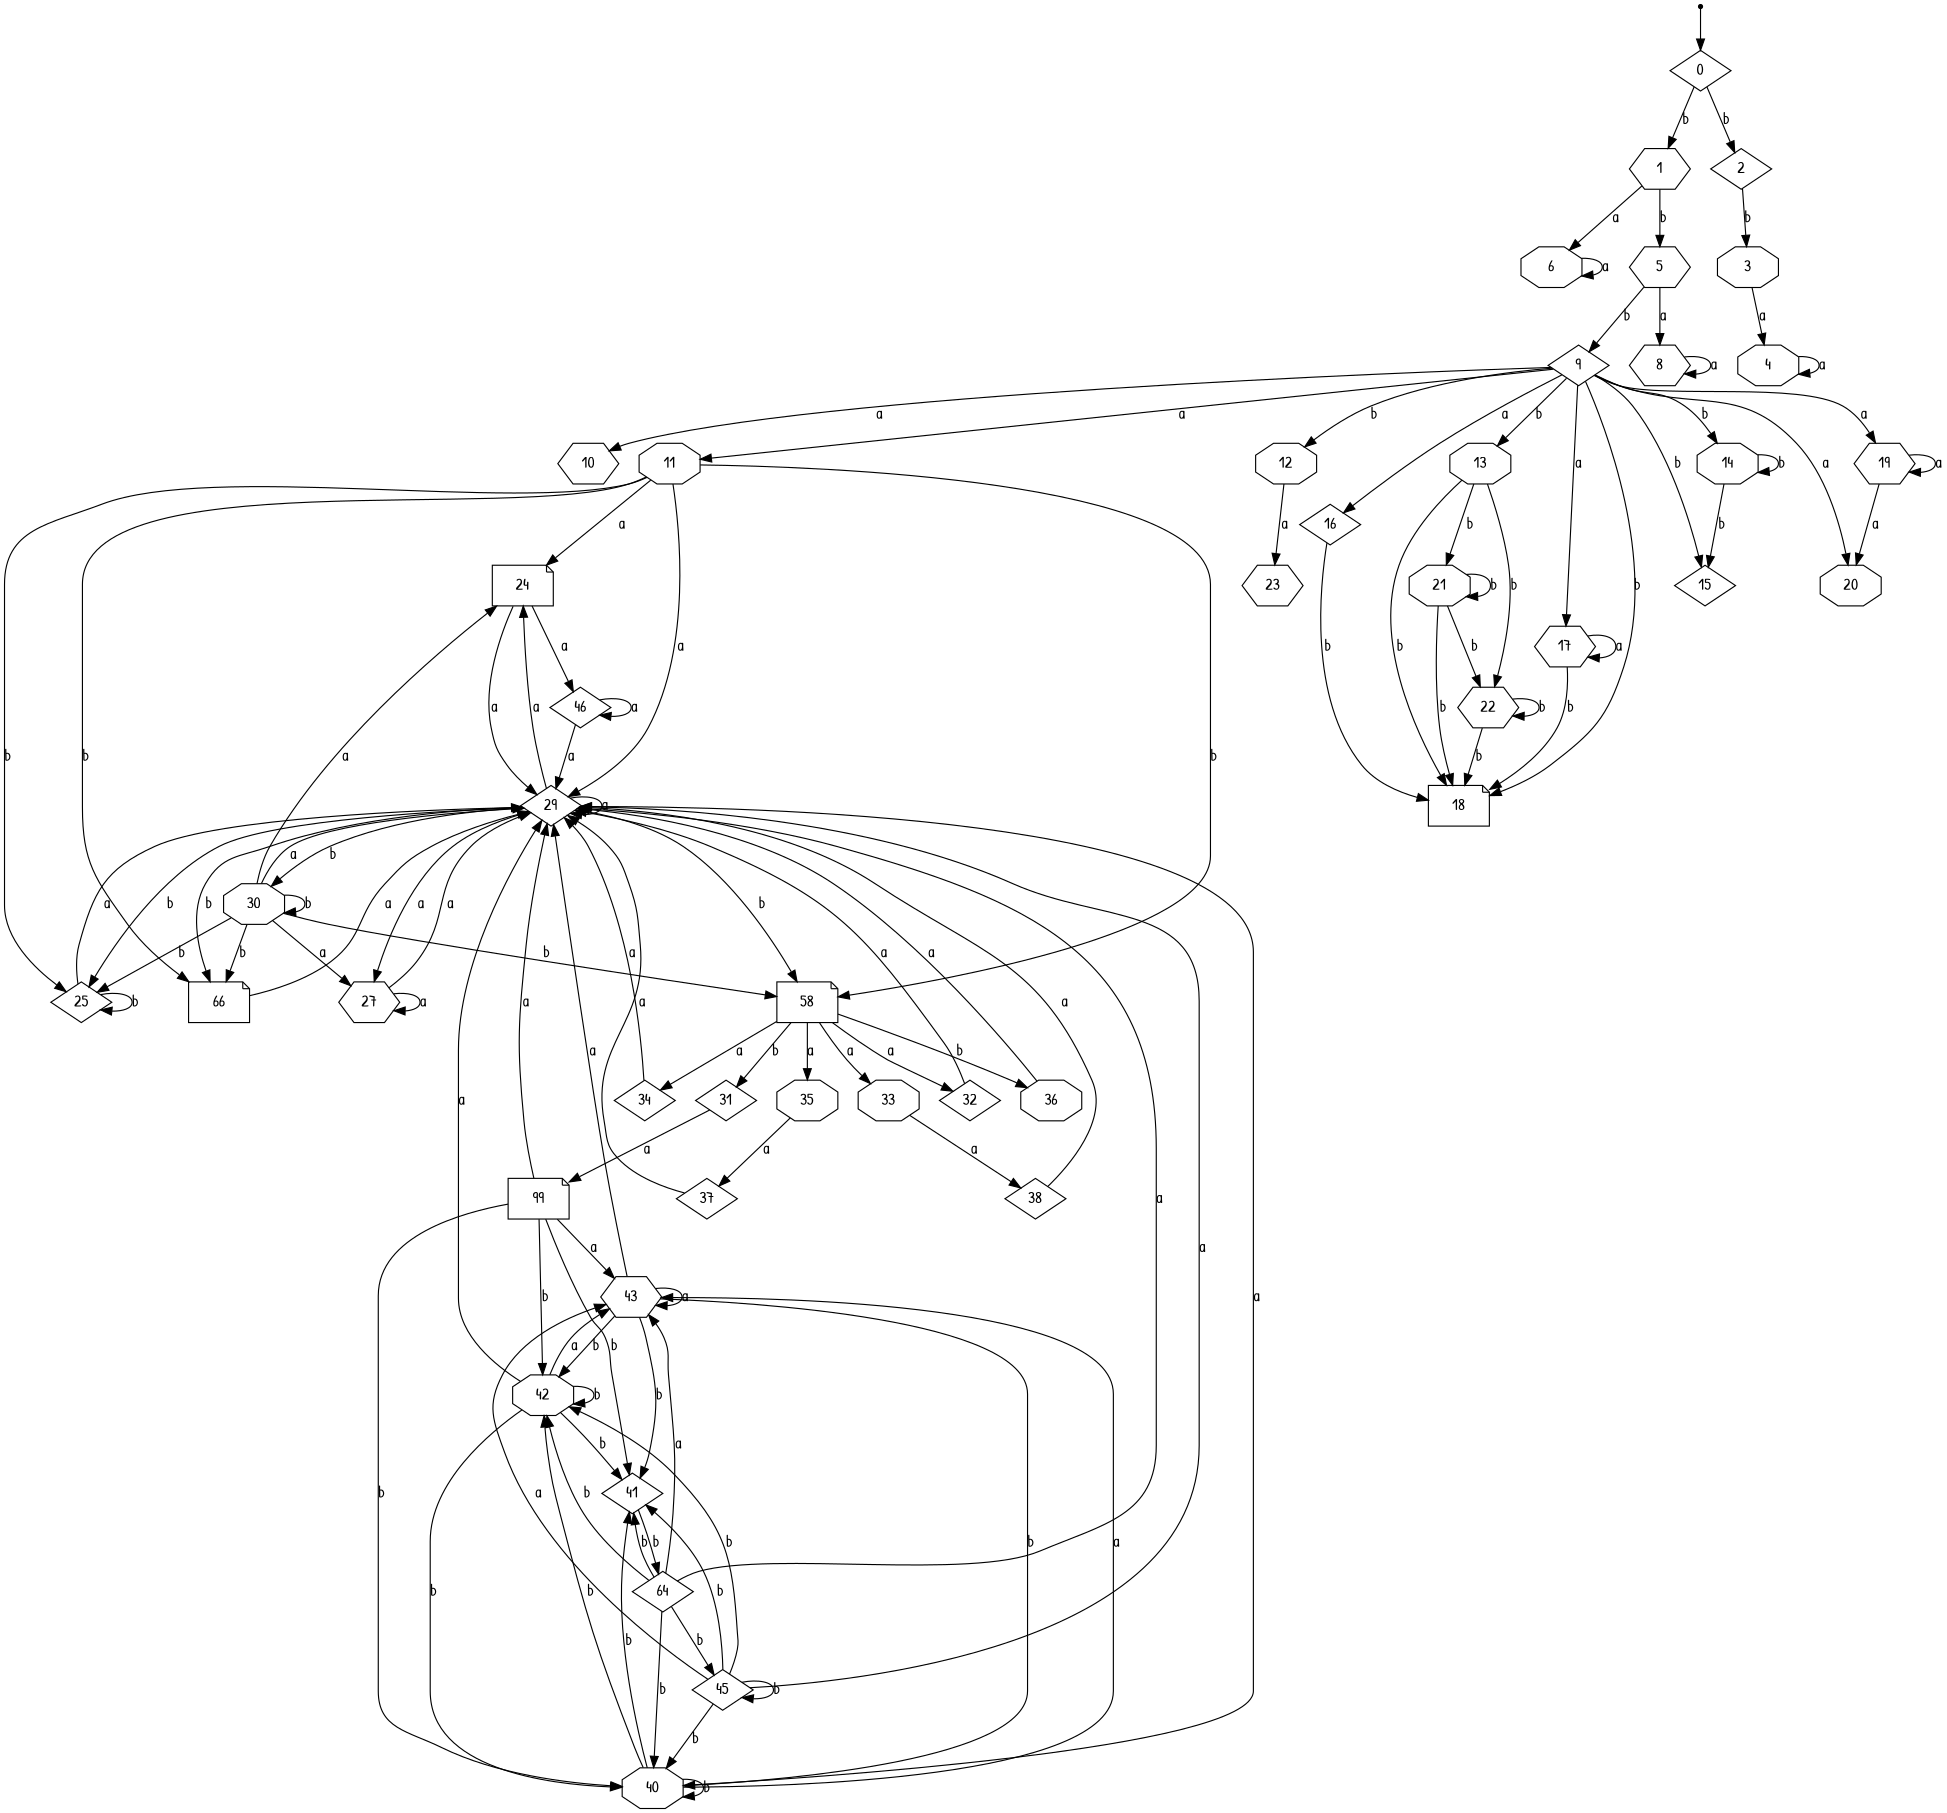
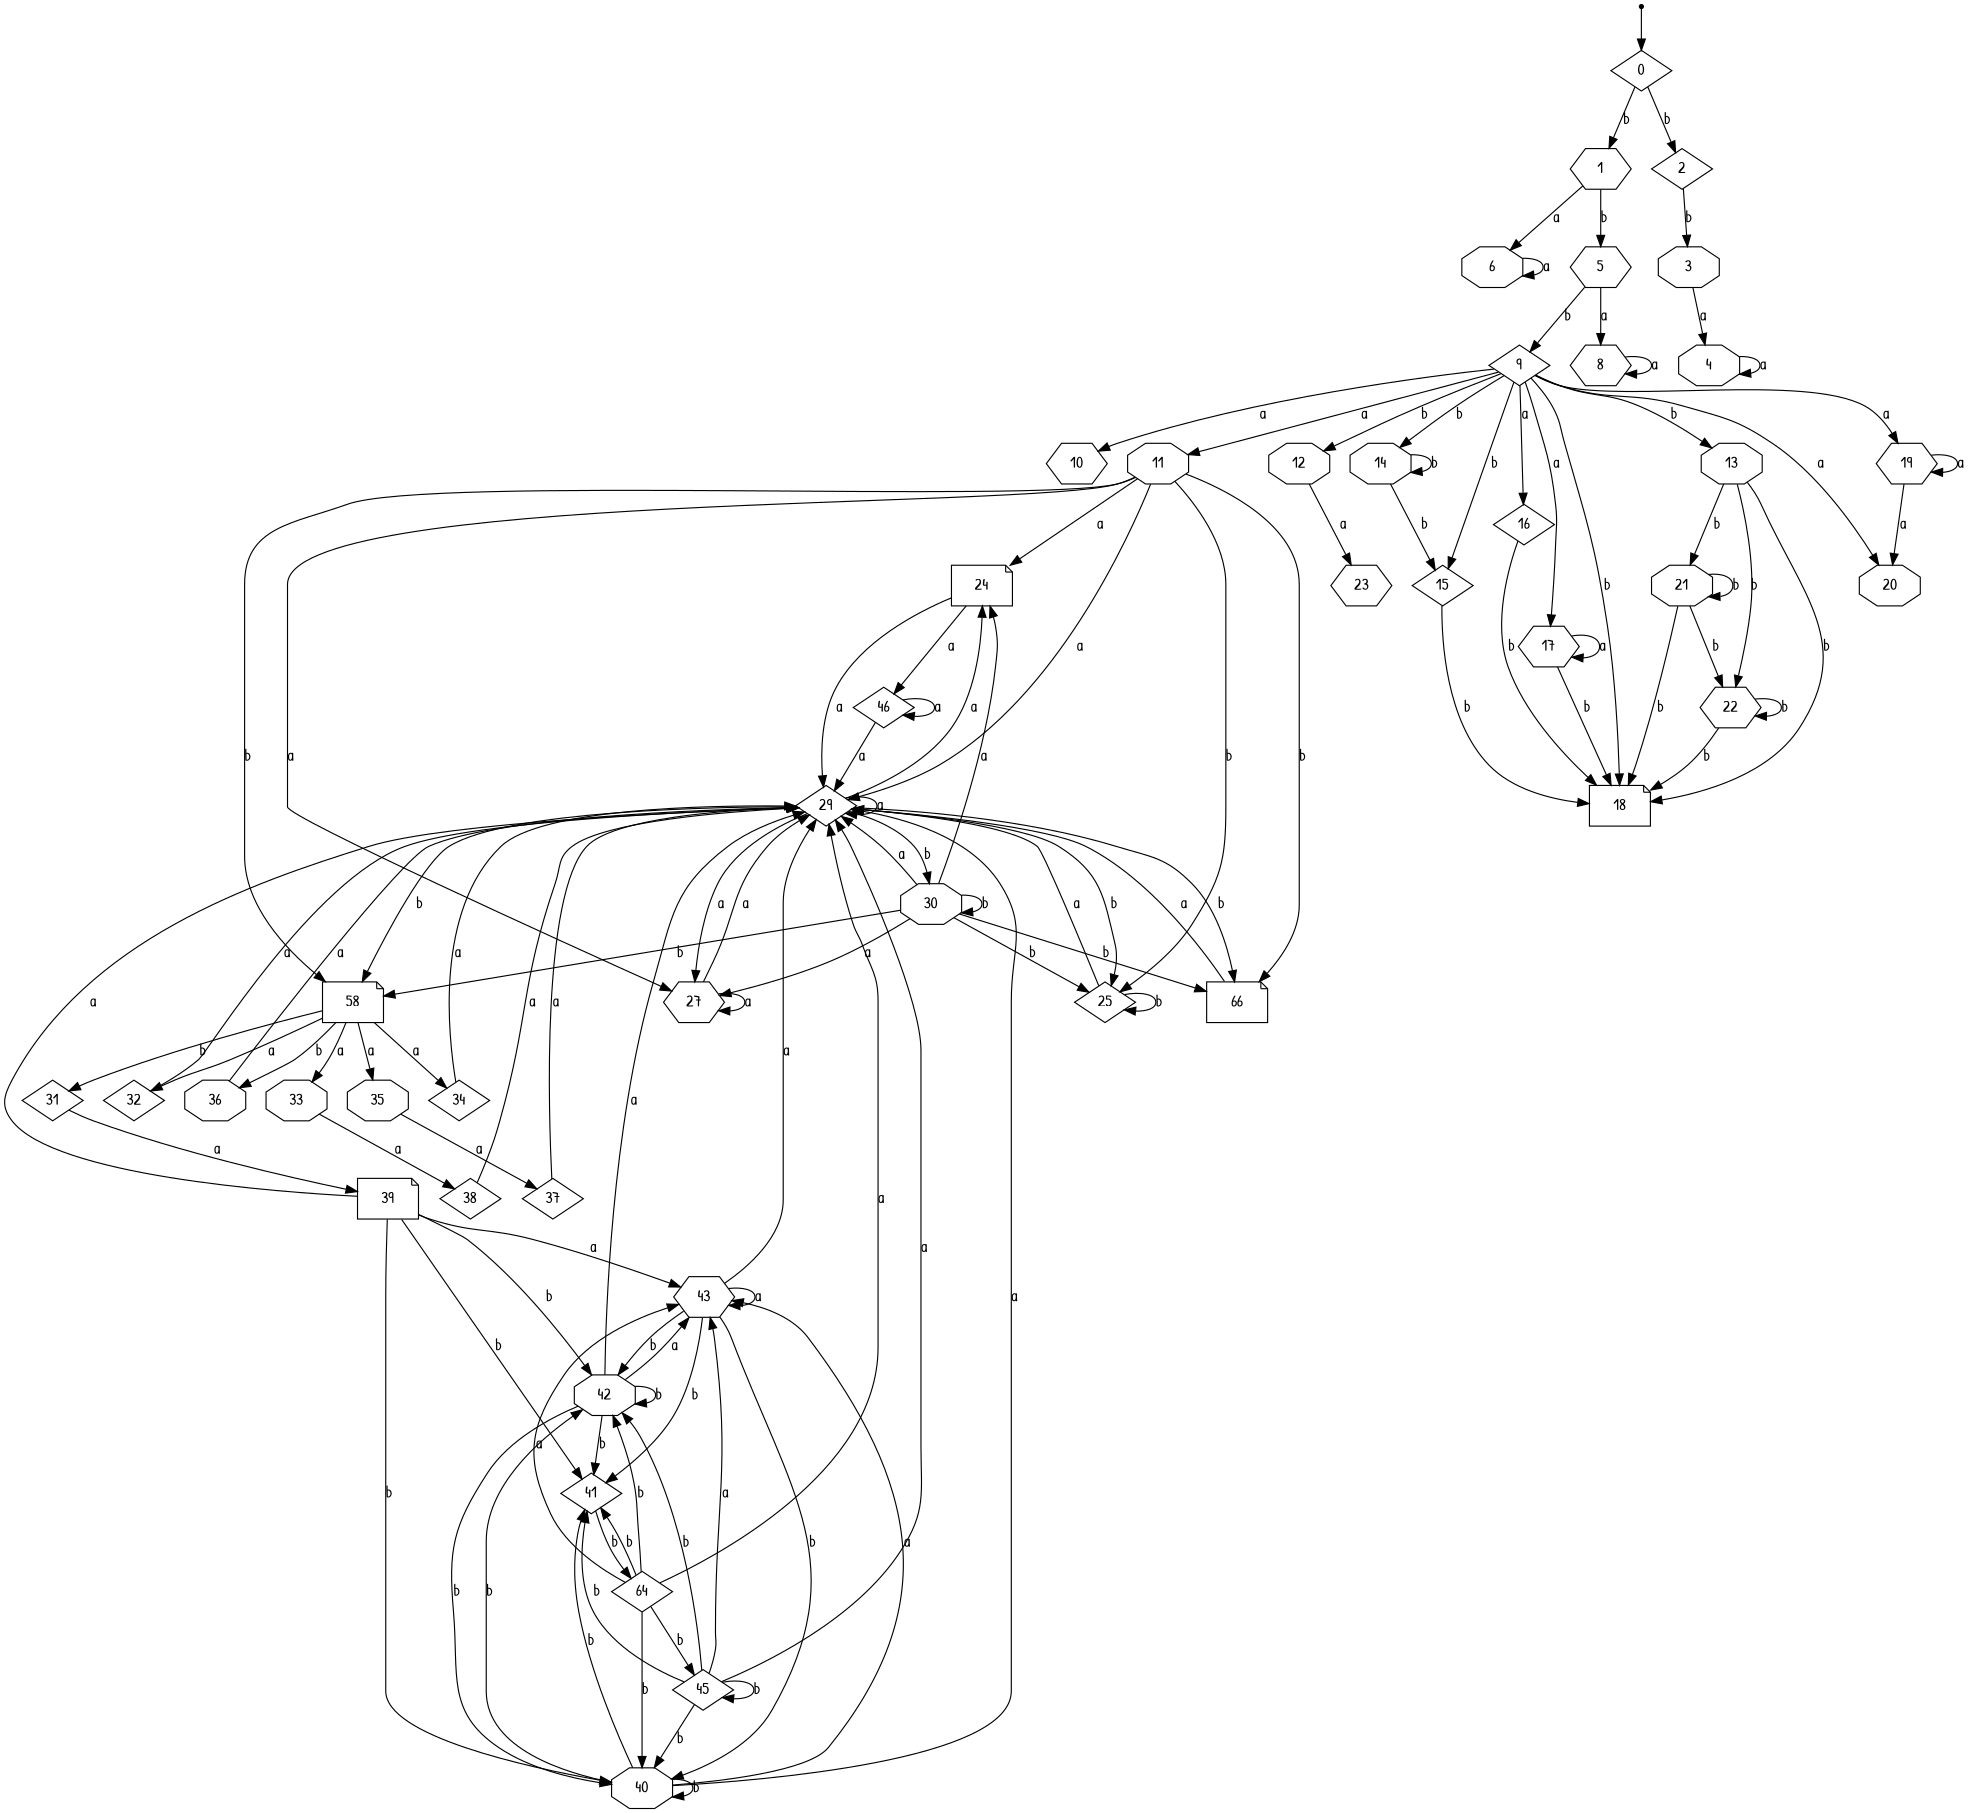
none -> (387, 537)
none -> (1468, 736)
(539, 1199) -> (388, 1199)
